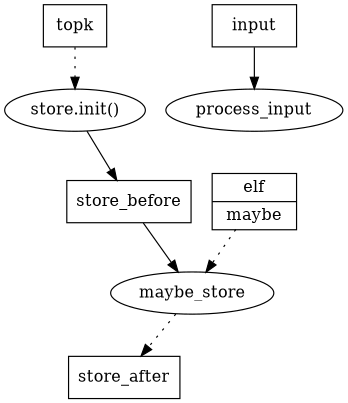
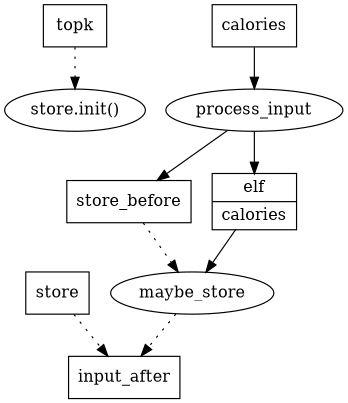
(254, 26) -> (254, 26)
none -> (254, 147)
(99, 151) -> (197, 152)
(254, 215) -> (254, 215)
(157, 243) -> (157, 243)
(224, 246) -> (224, 246)
none -> (57, 293)
(124, 377) -> (124, 377)
